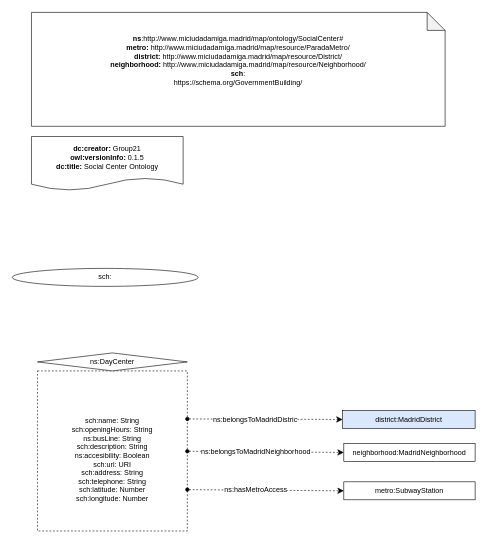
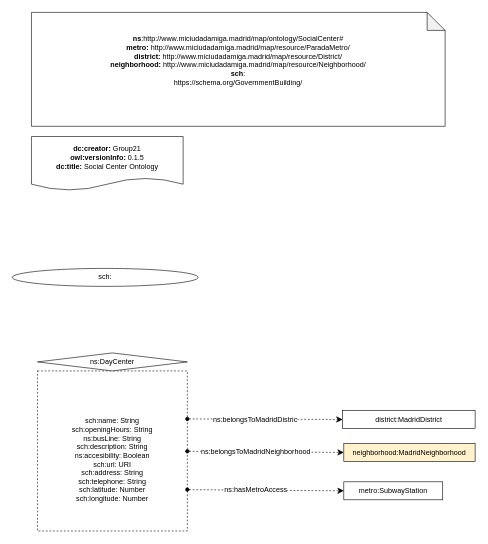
(409, 420) -> (409, 420)
(410, 453) -> (410, 453)
(410, 491) -> (394, 491)
